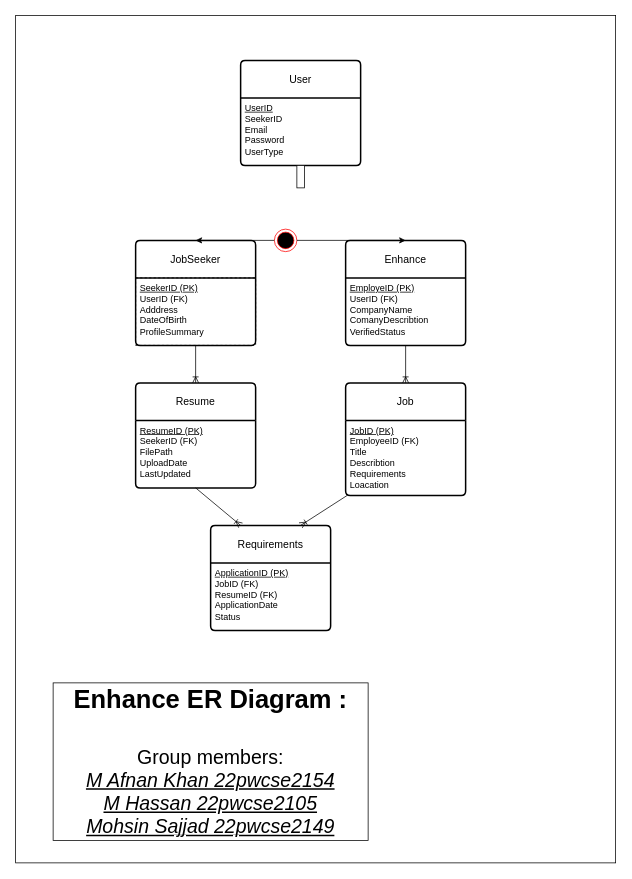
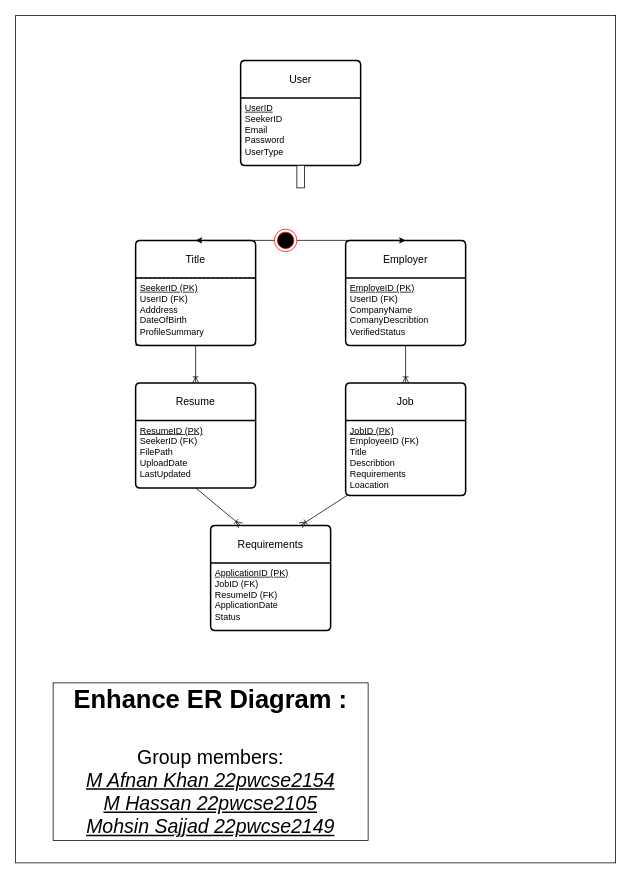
(195, 259) -> (195, 259)
(405, 259) -> (405, 259)
